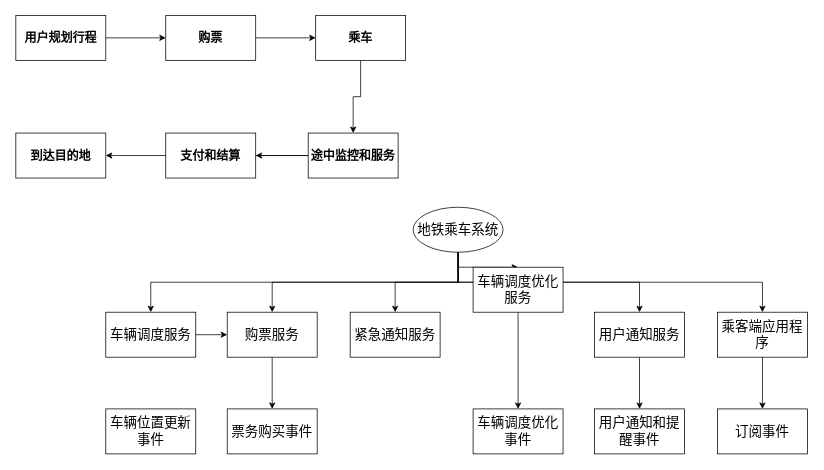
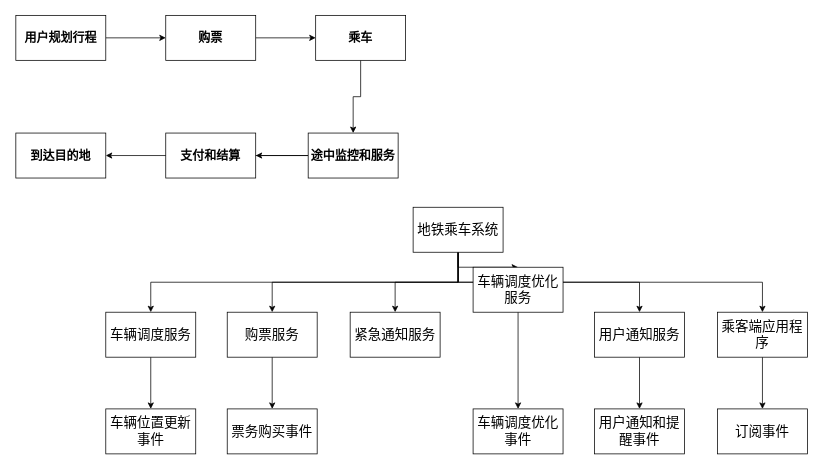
(458, 230) -> (458, 230)
(209, 335) -> (150, 381)
